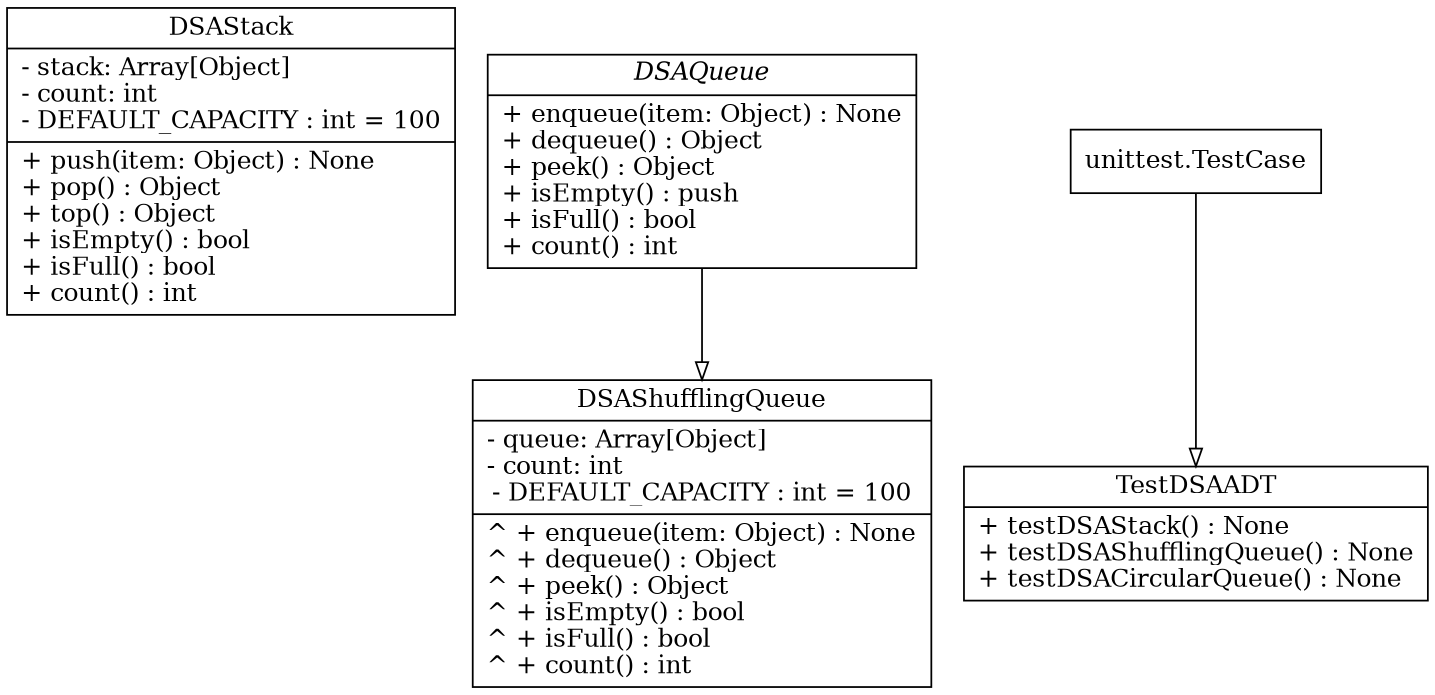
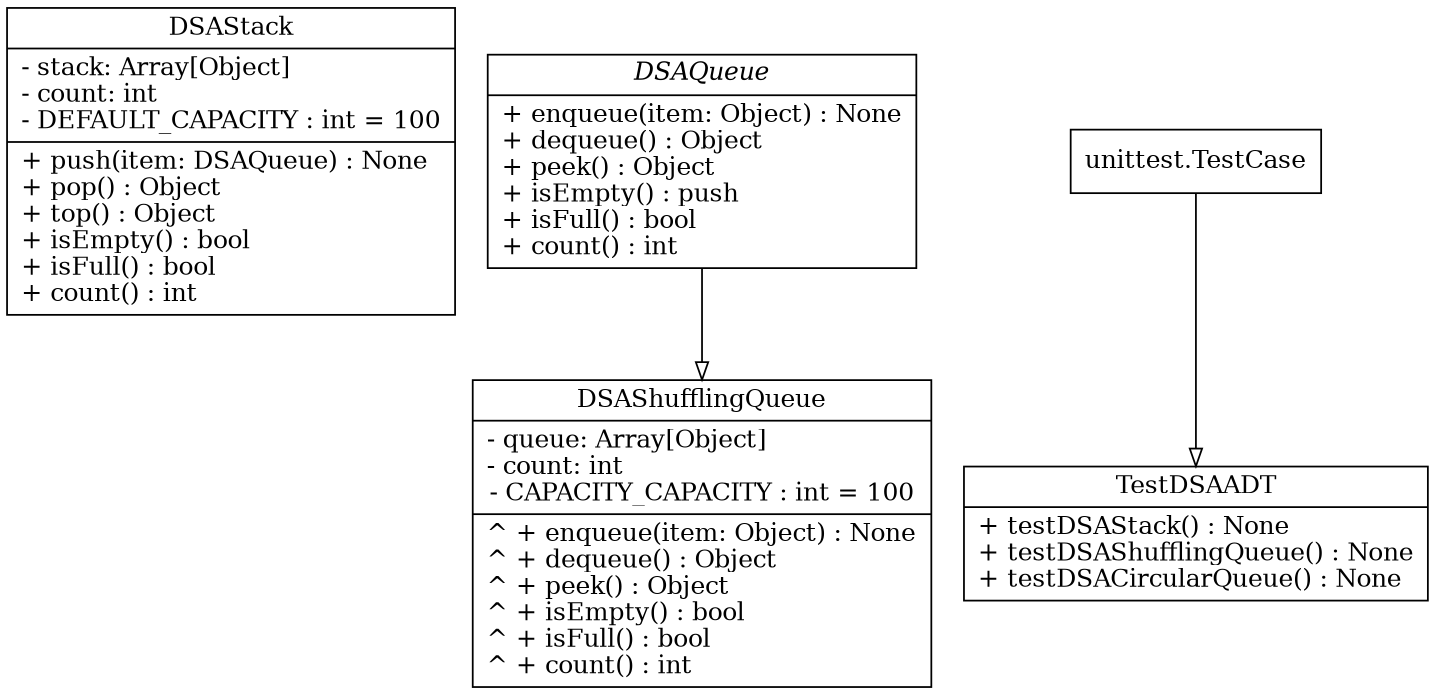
(198, 161) -> (225, 161)
(702, 493) -> (702, 493)
